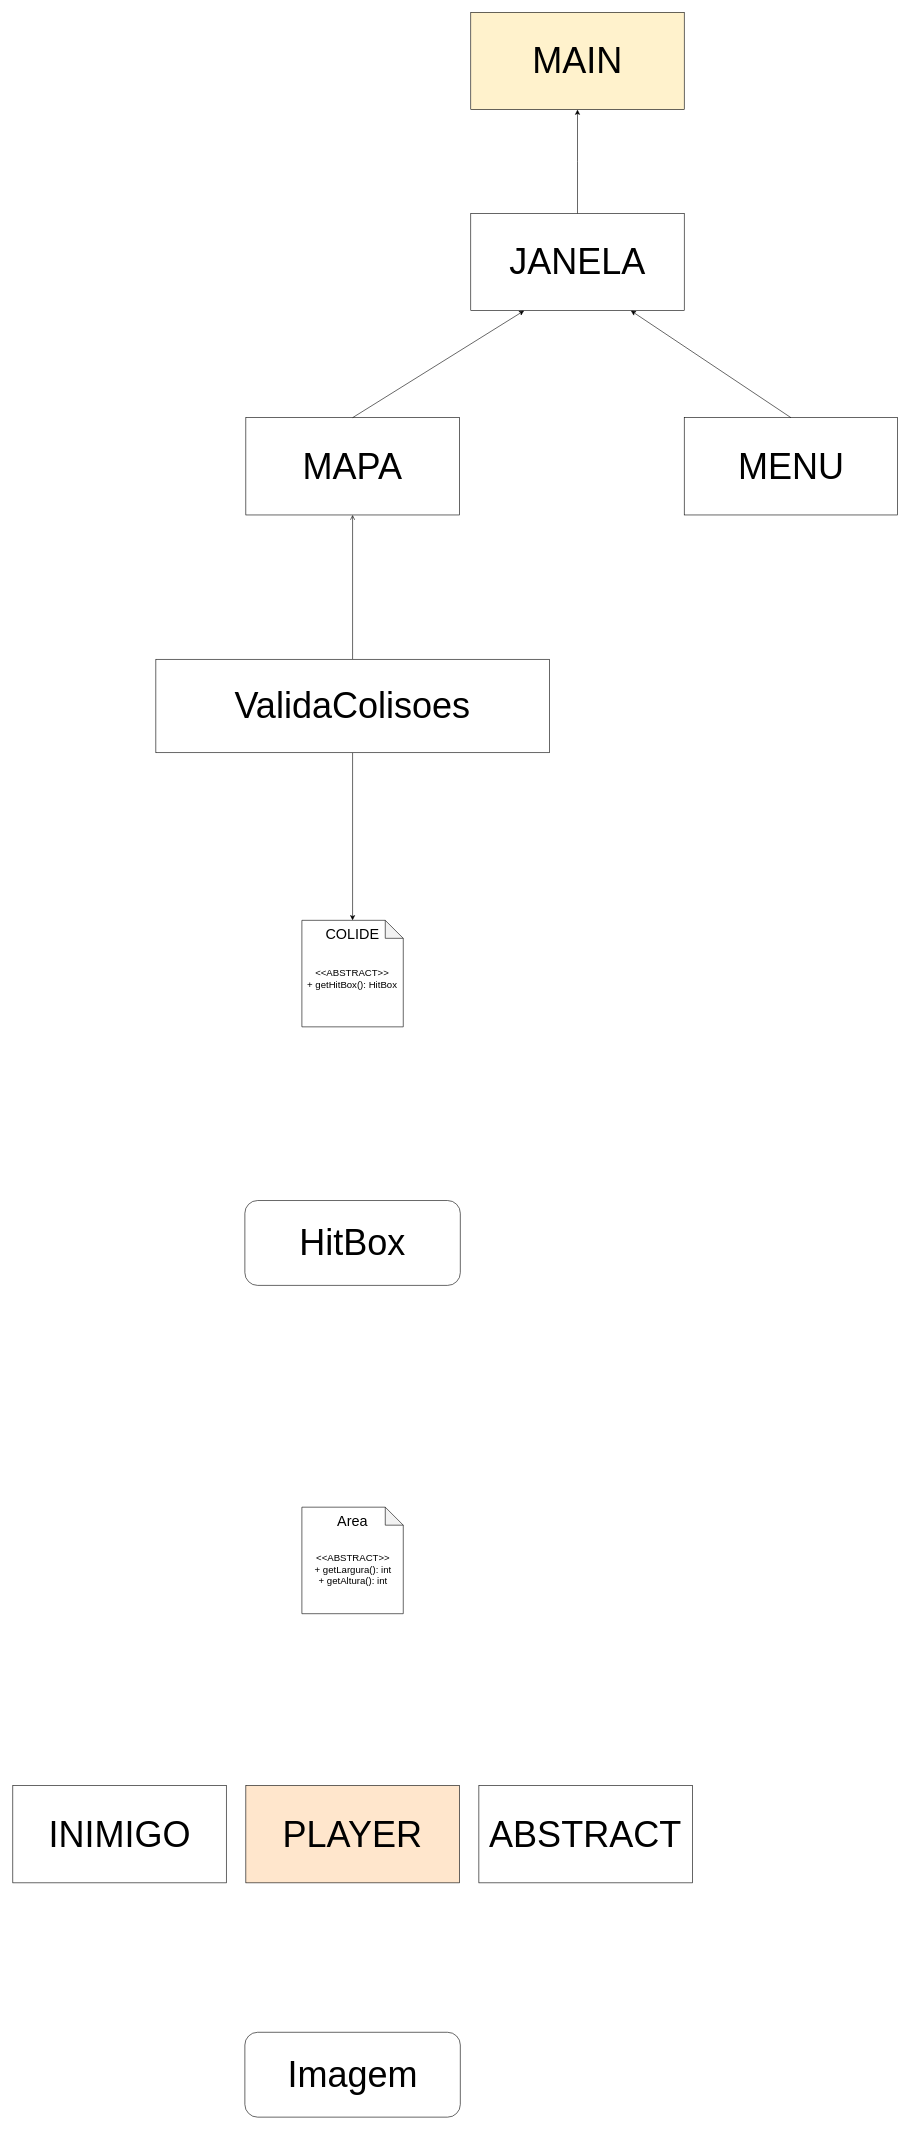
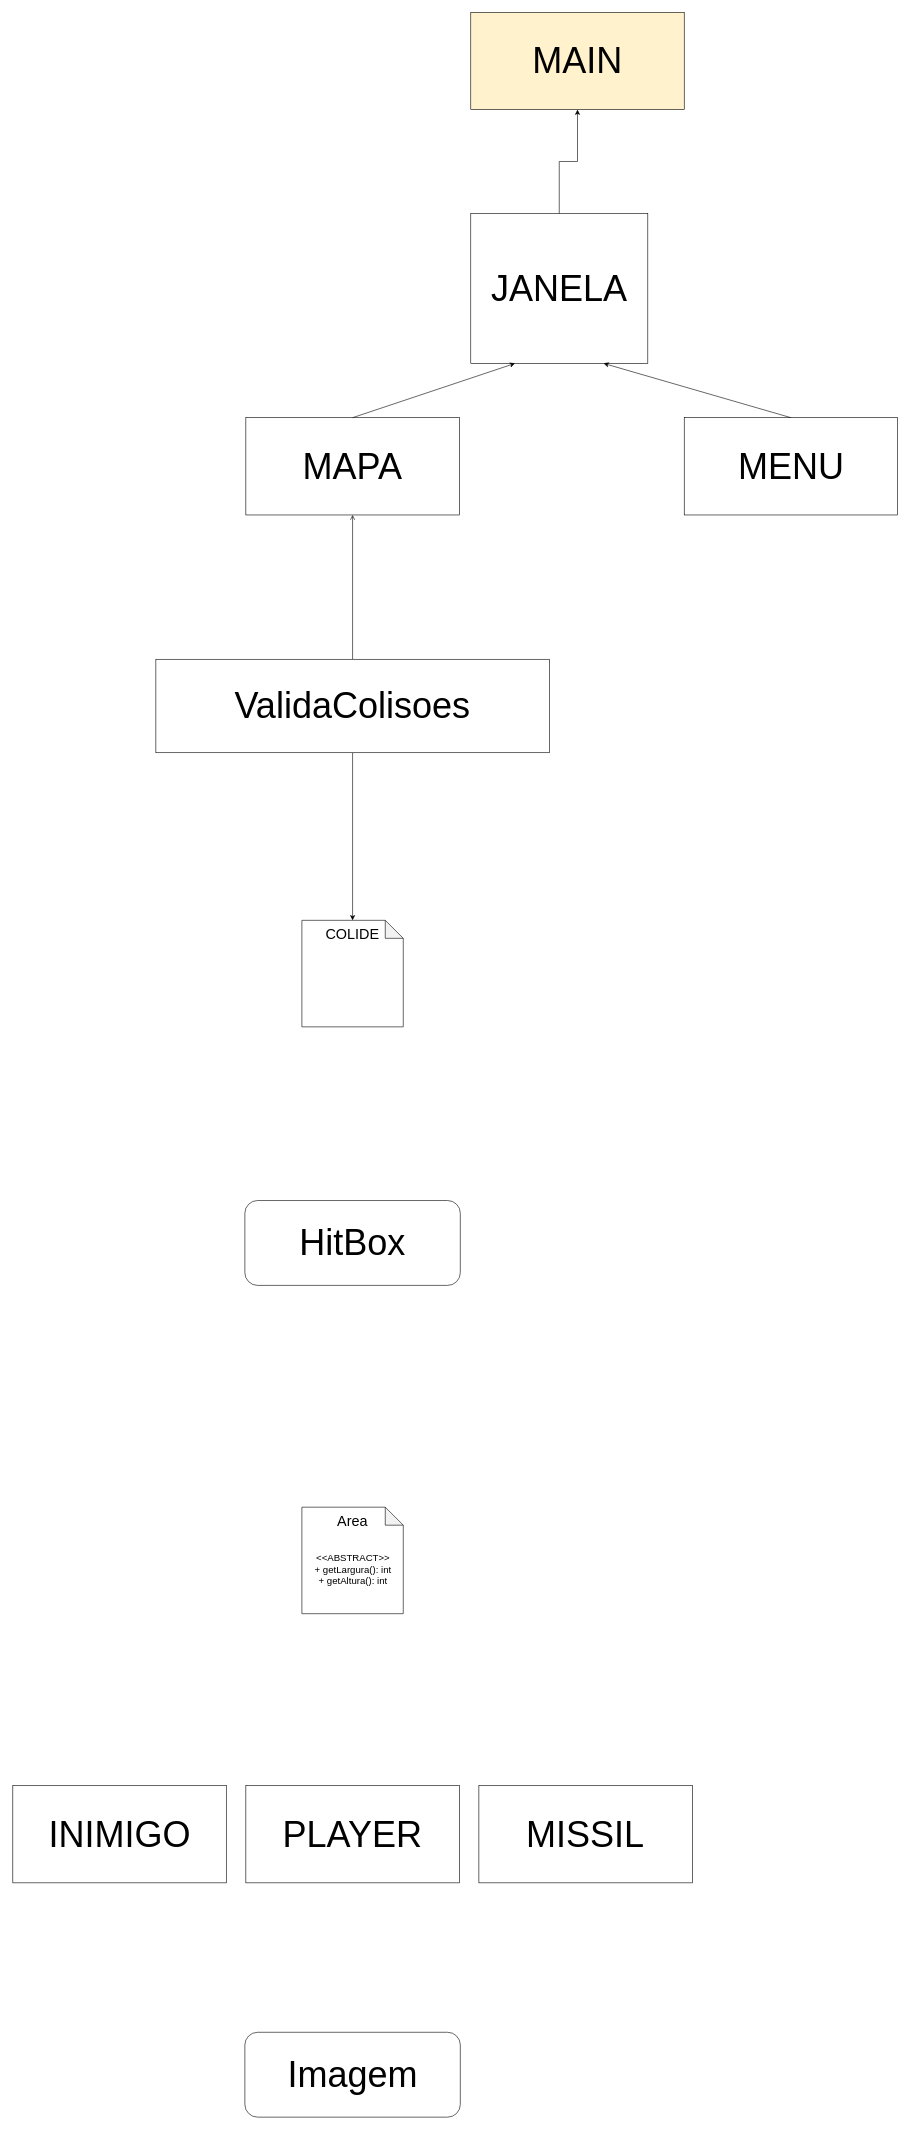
(577, 262) -> (559, 288)
(352, 979) -> none
(352, 1834) -> (352, 1834)
(585, 1834) -> (585, 1834)
